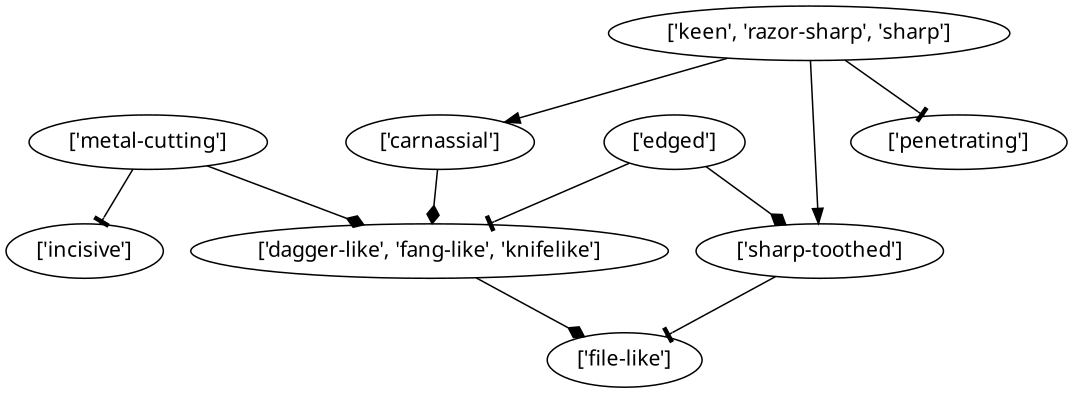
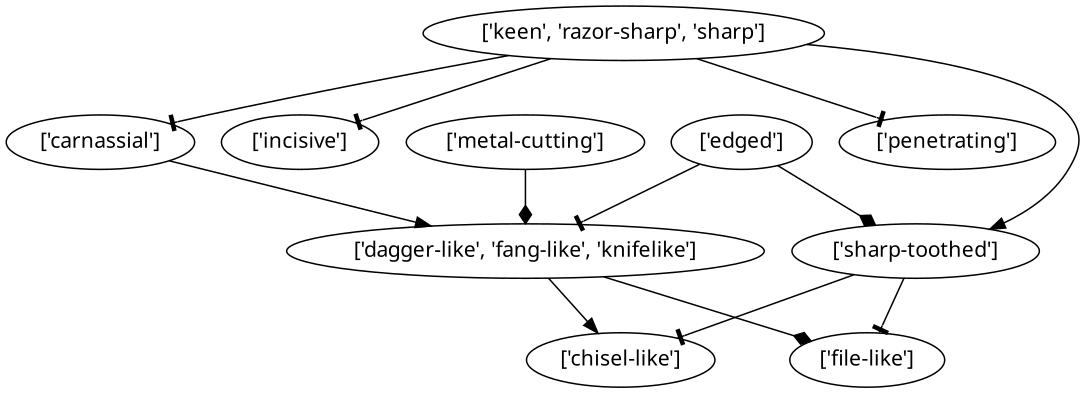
(623, 88) -> (343, 87)
(436, 188) -> (293, 192)
(118, 193) -> (457, 89)
none -> (621, 360)
